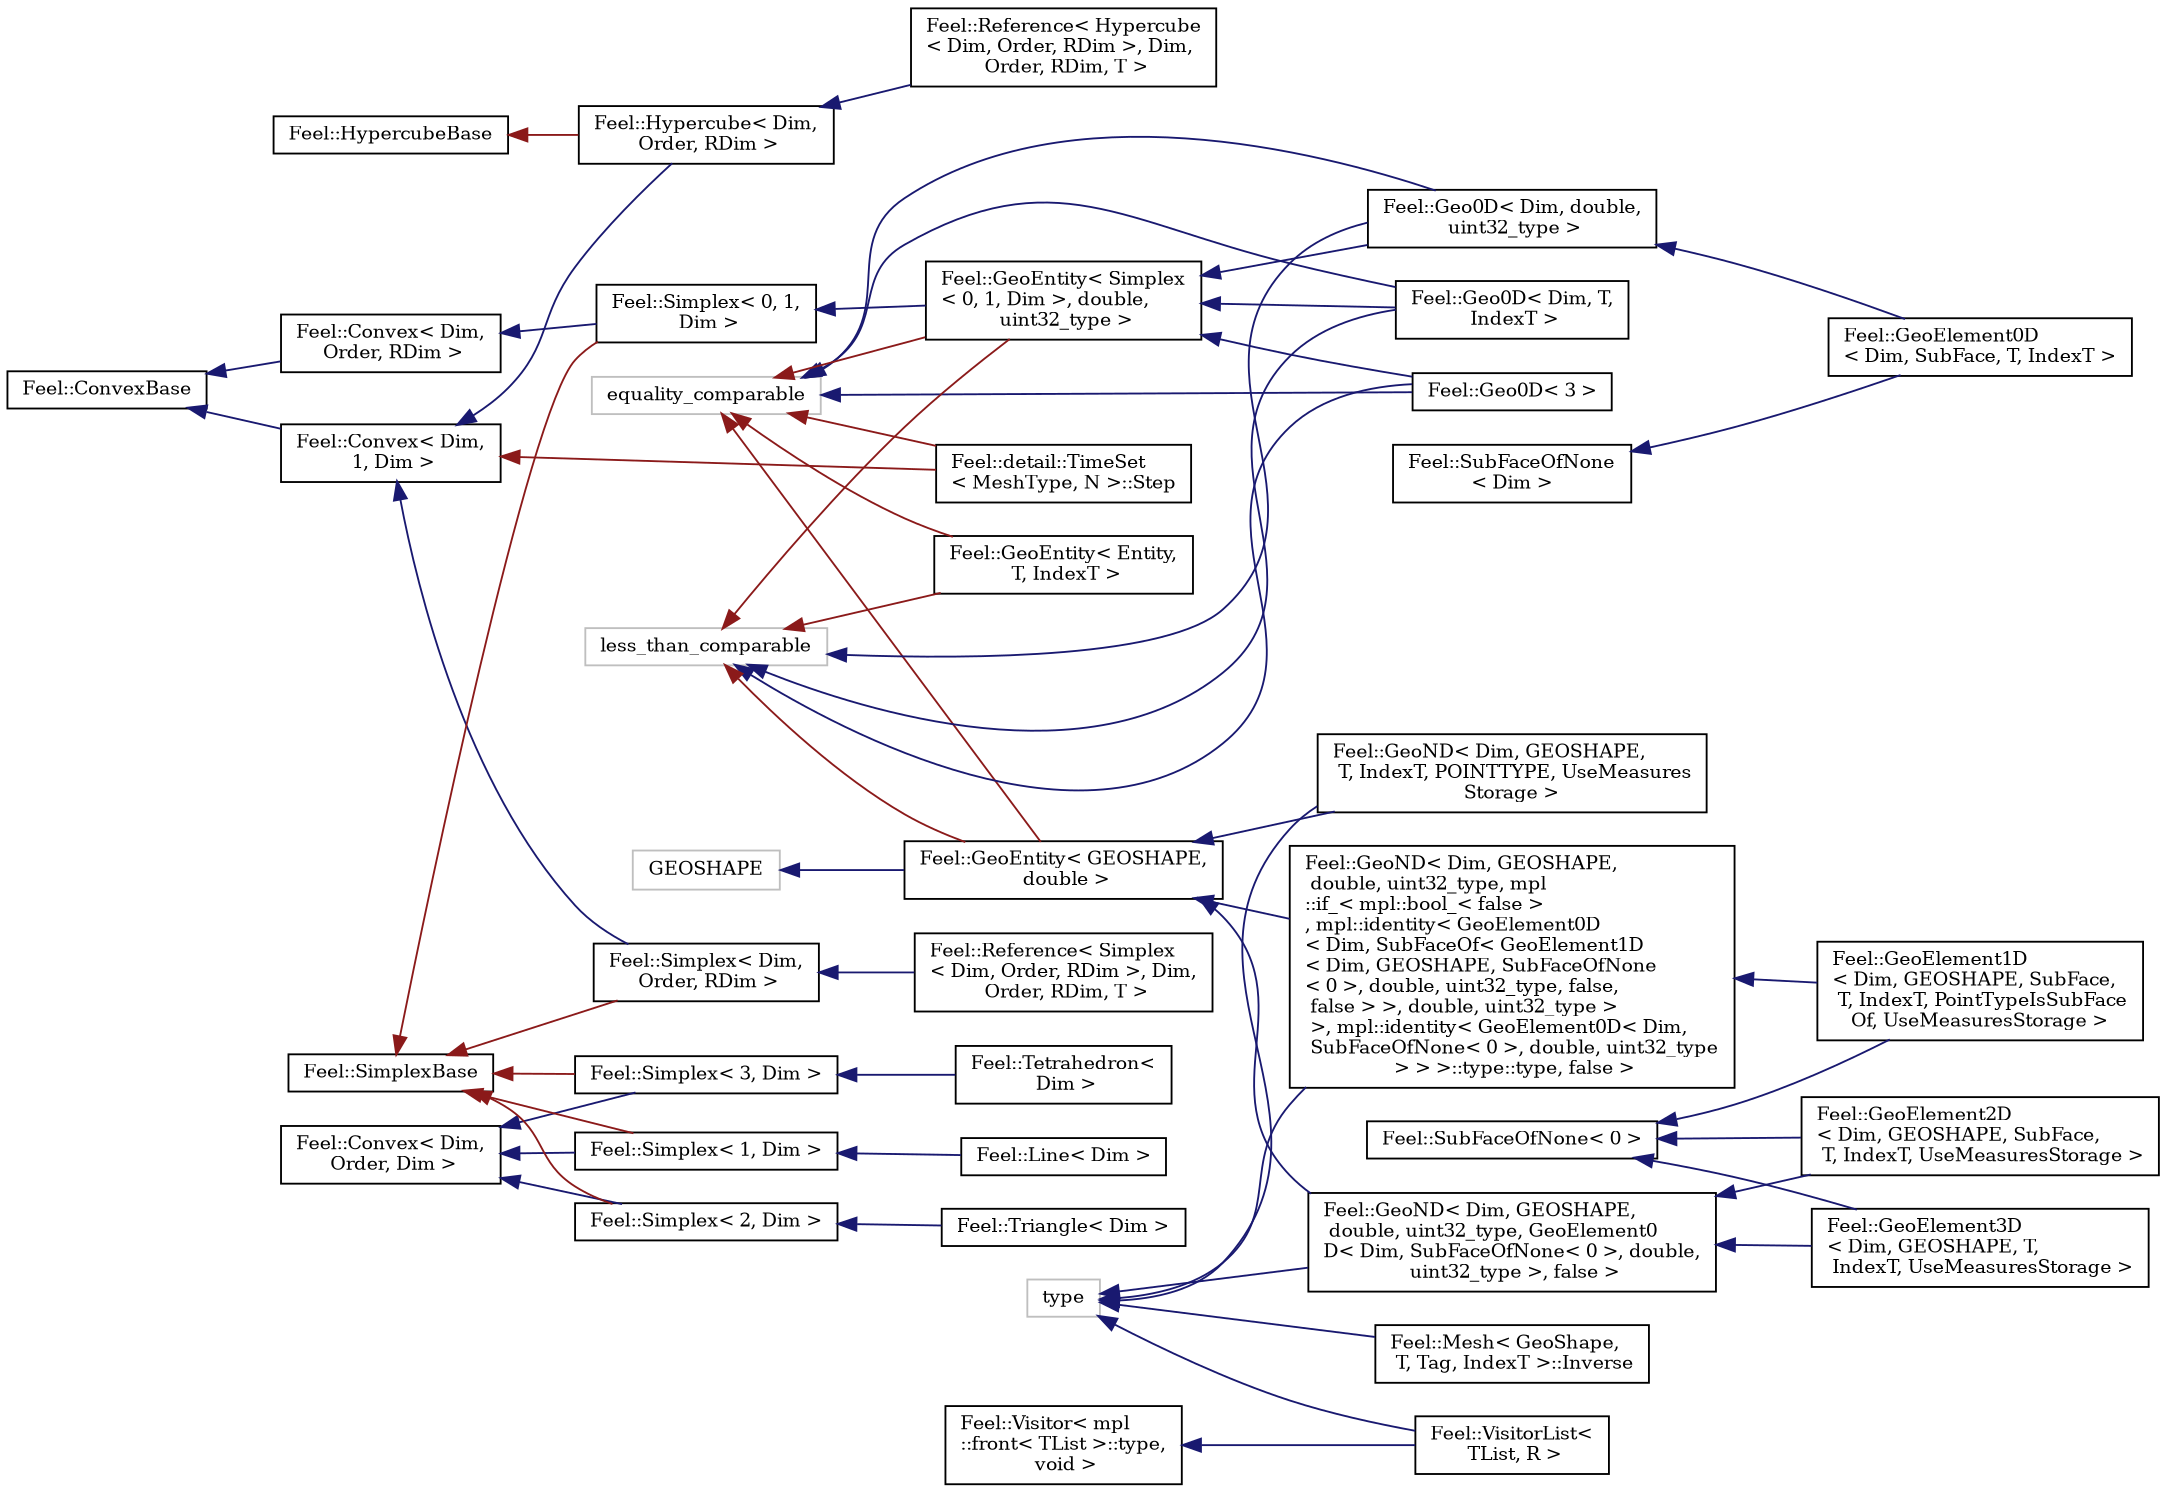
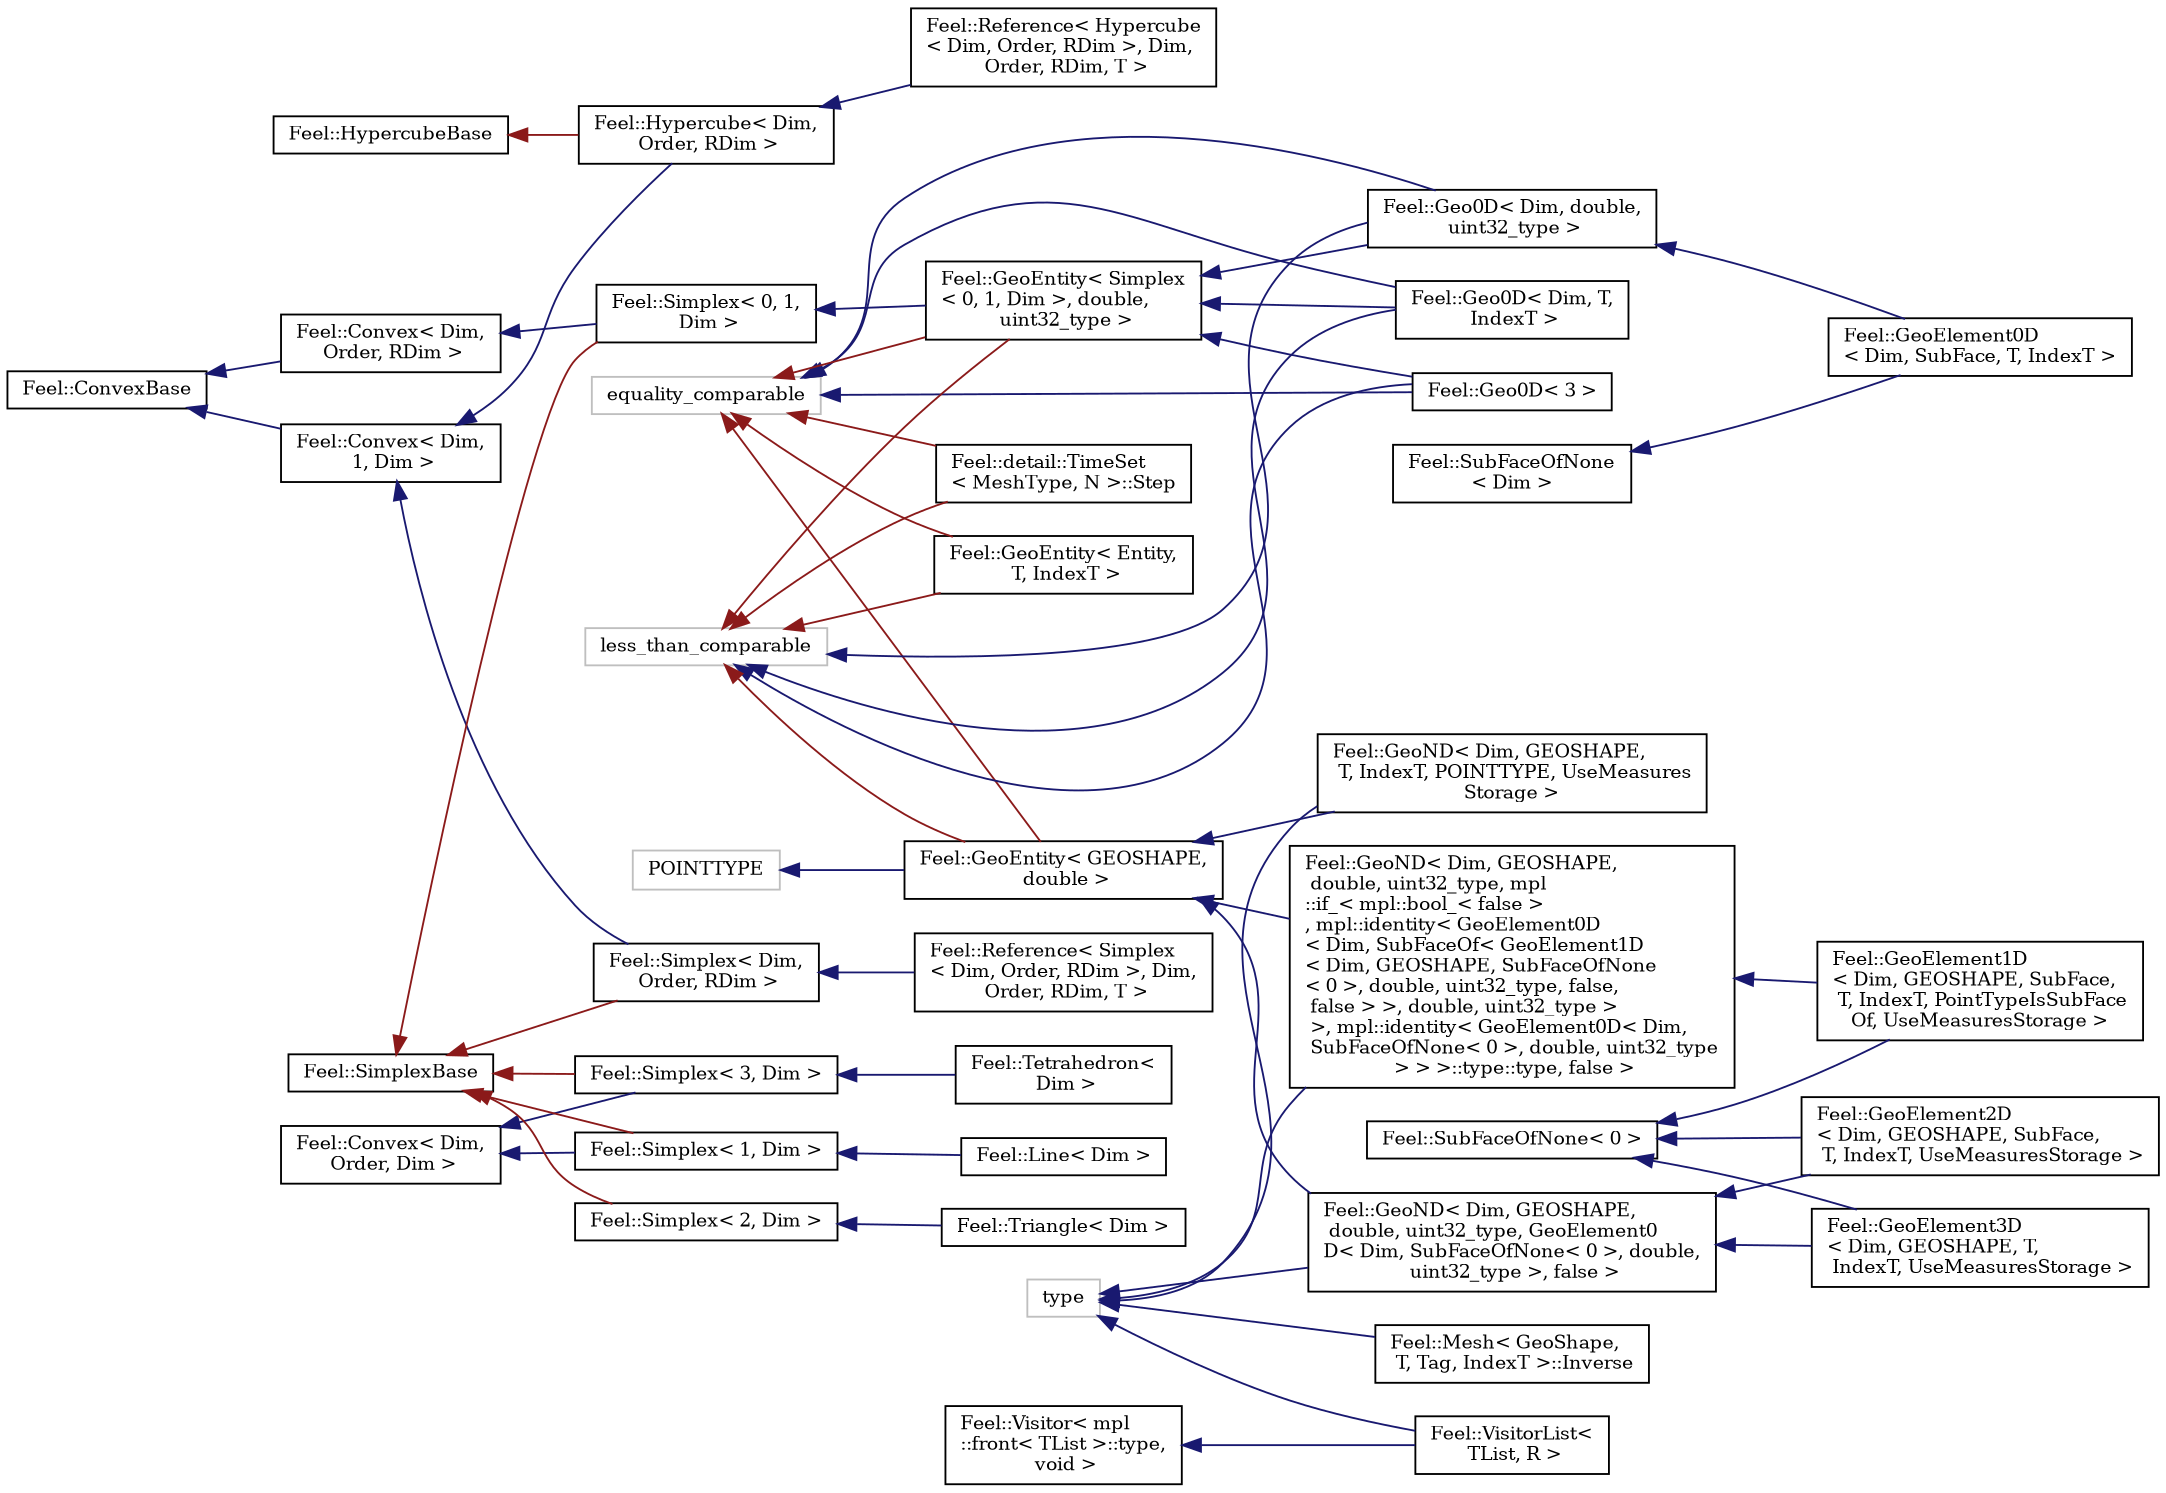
(728, 463) -> (842, 552)
(706, 870) -> (706, 870)
(563, 1191) -> none
